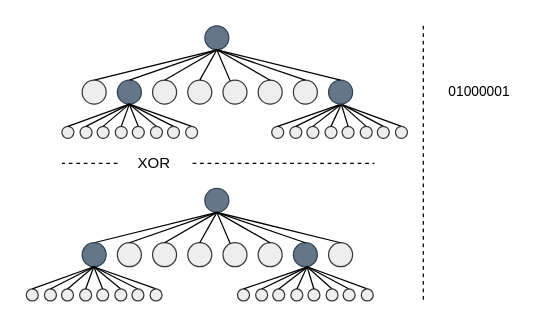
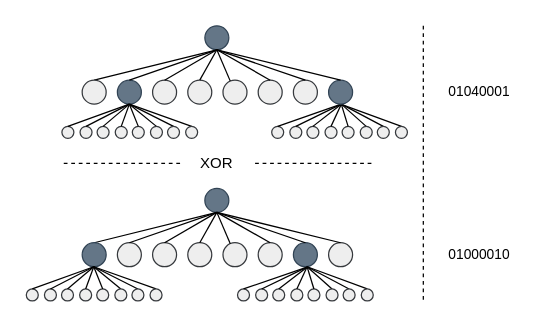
(479, 92) -> (479, 92)
(155, 163) -> (217, 163)
none -> (479, 254)
